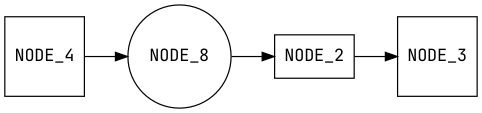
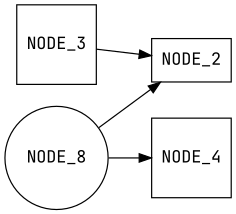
(100, 57) -> (124, 158)
(370, 57) -> (118, 52)
